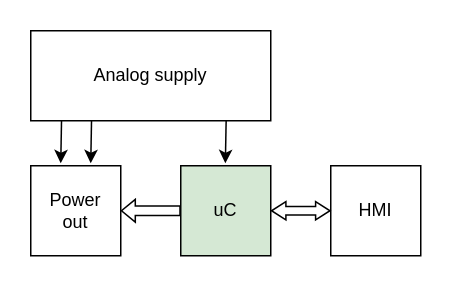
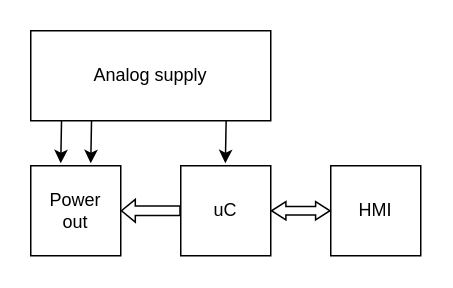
(226, 211) -> (226, 211)
